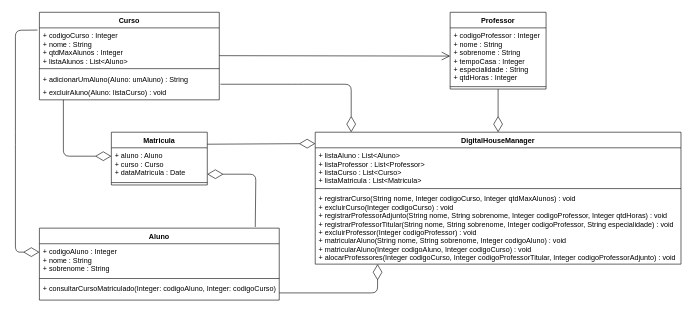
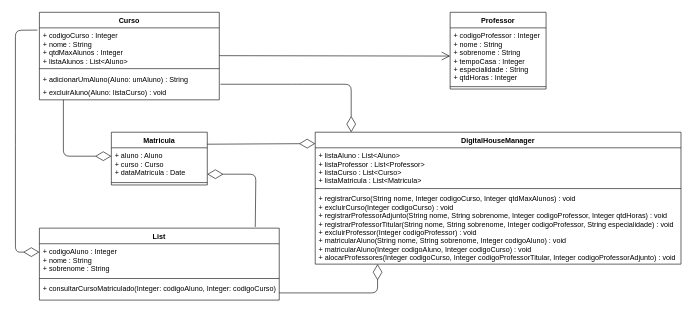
(498, 103) -> none
(159, 236) -> (159, 236)
